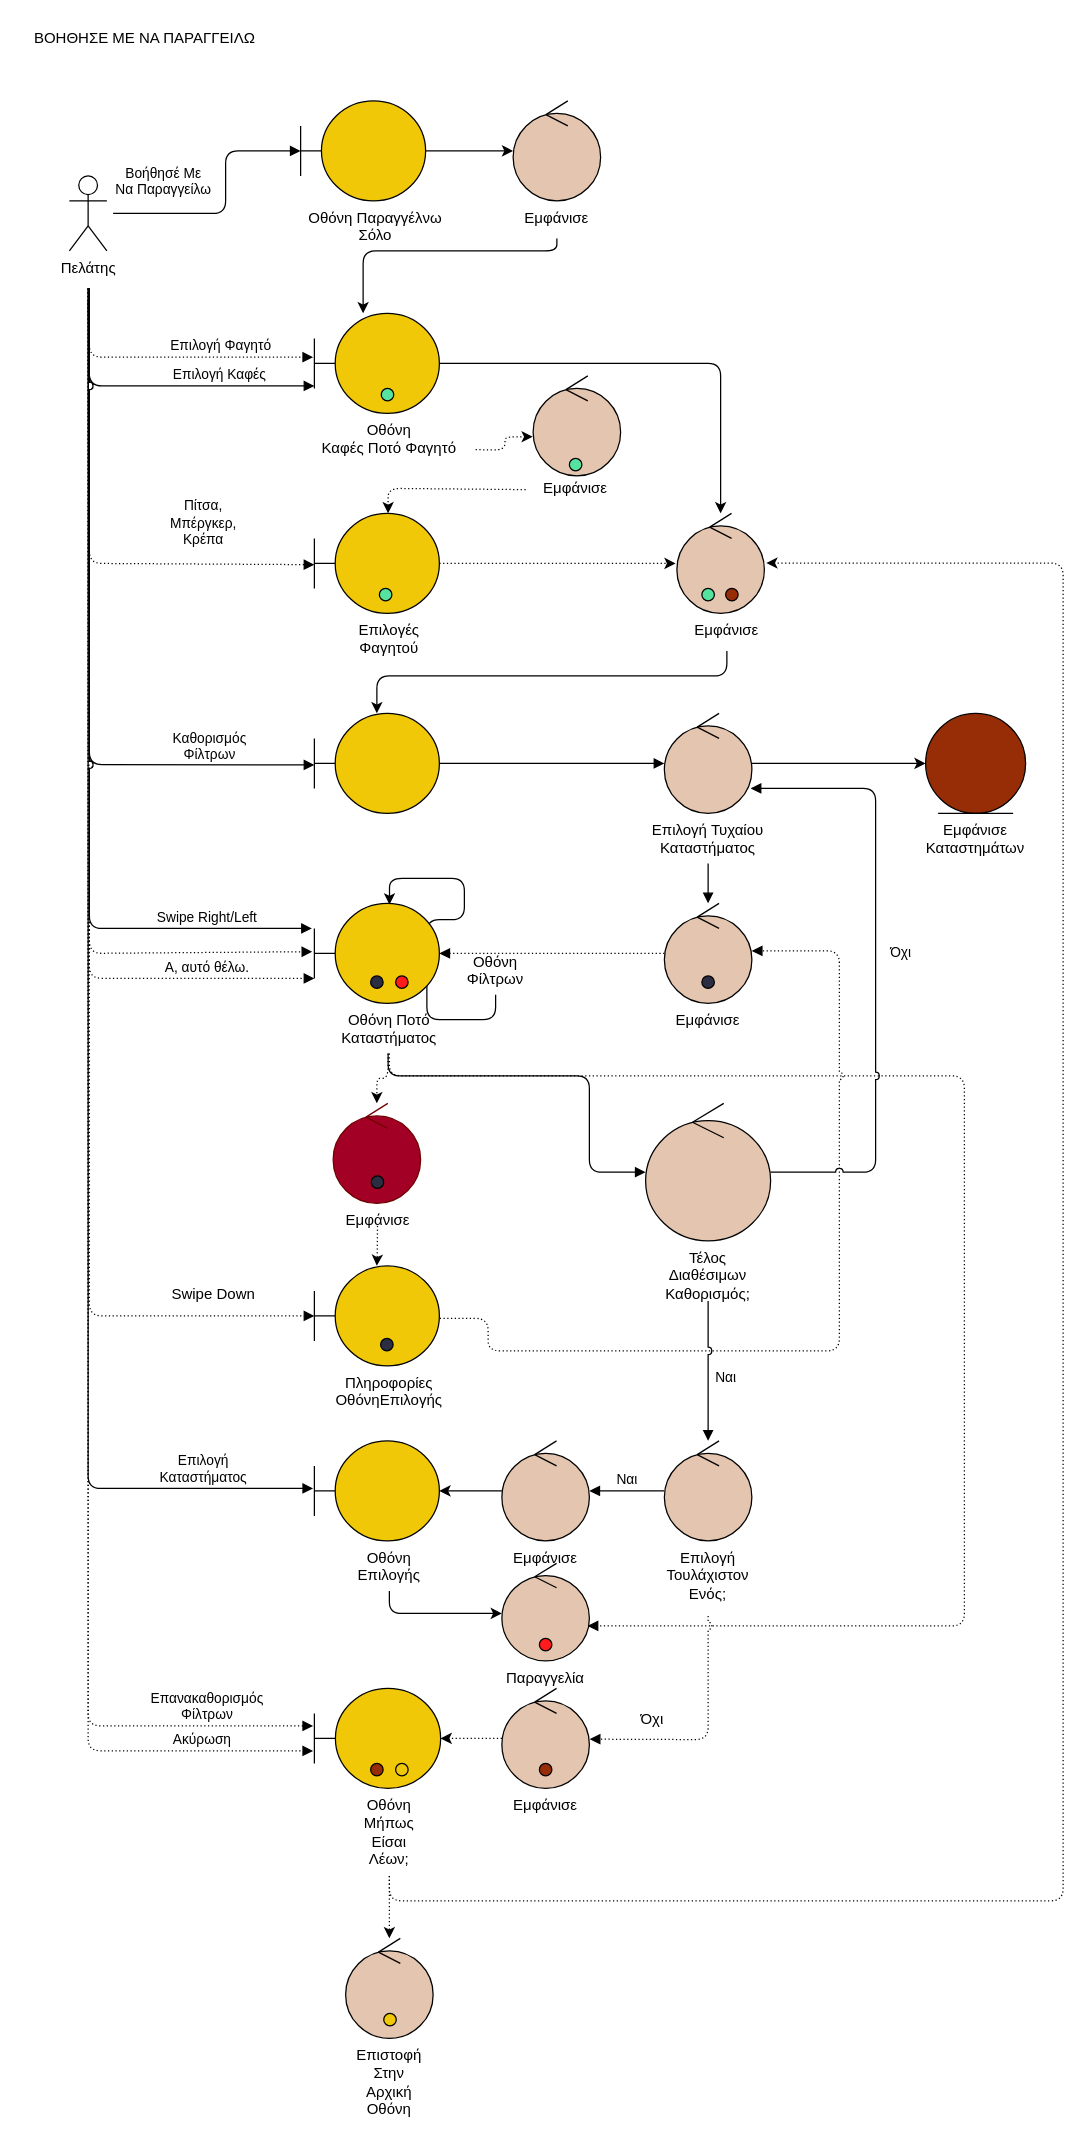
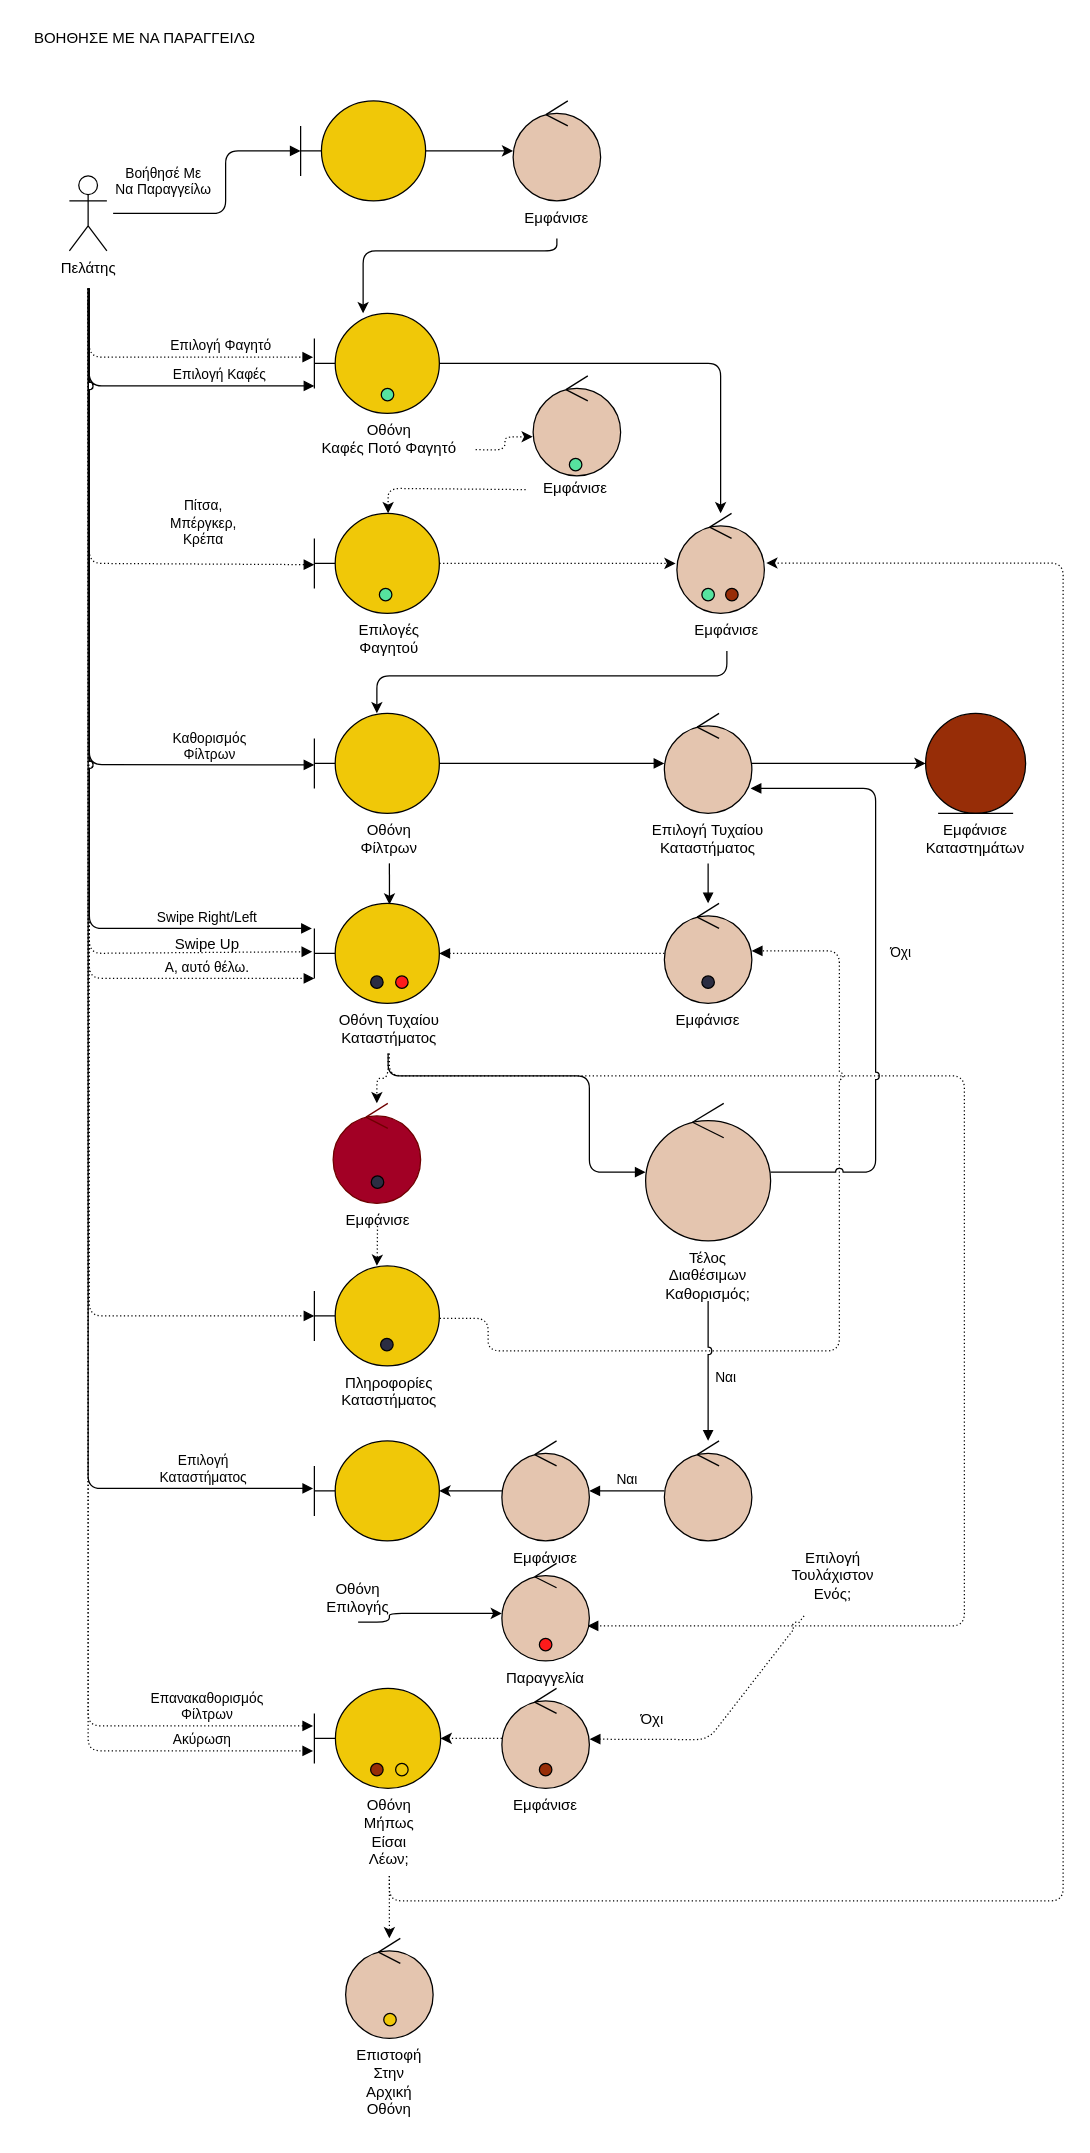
(376, 226) -> none
none -> (207, 944)
(496, 969) -> (389, 838)
(389, 1030) -> (389, 1030)
(213, 1294) -> none
(389, 1392) -> (389, 1392)
(389, 1566) -> (358, 1597)
(708, 1578) -> (833, 1578)
